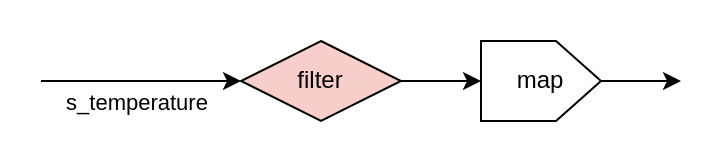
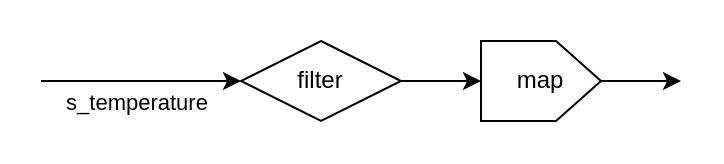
(321, 81) -> (321, 81)
